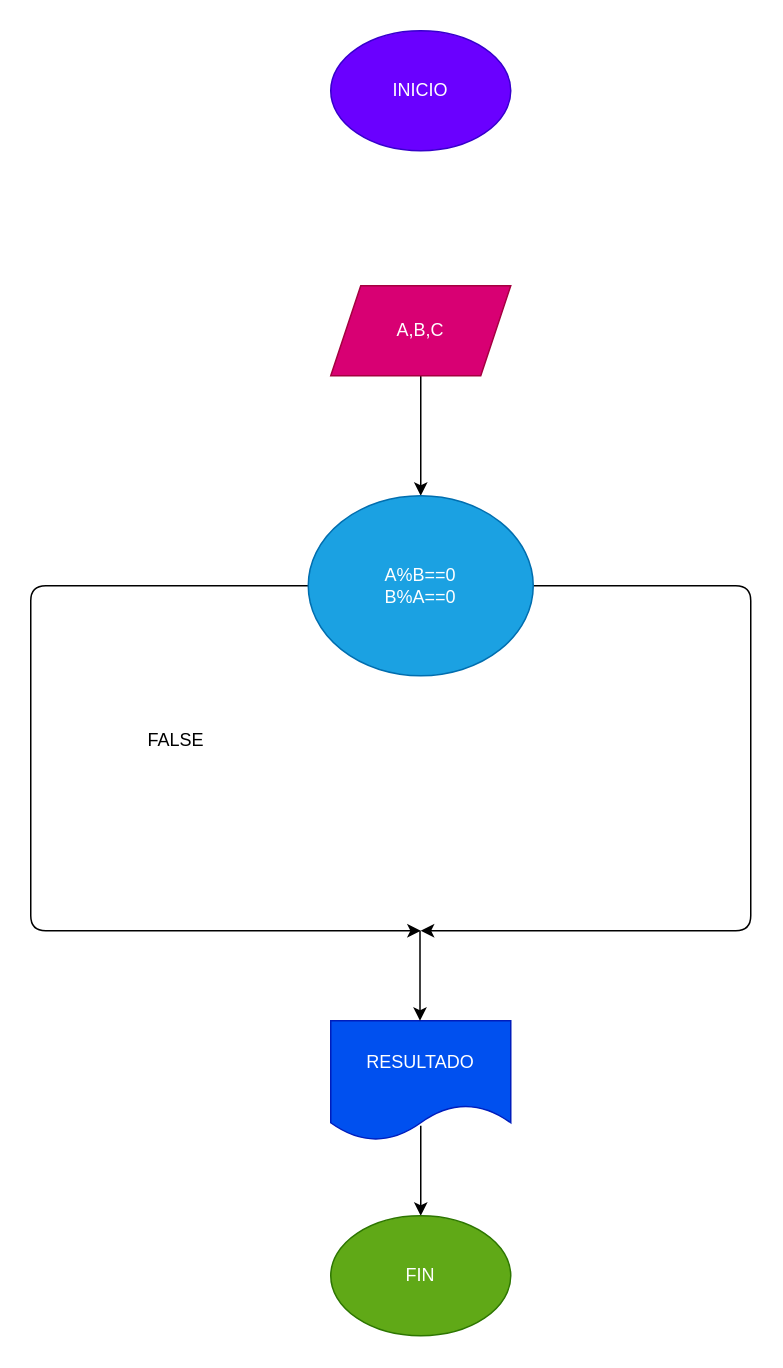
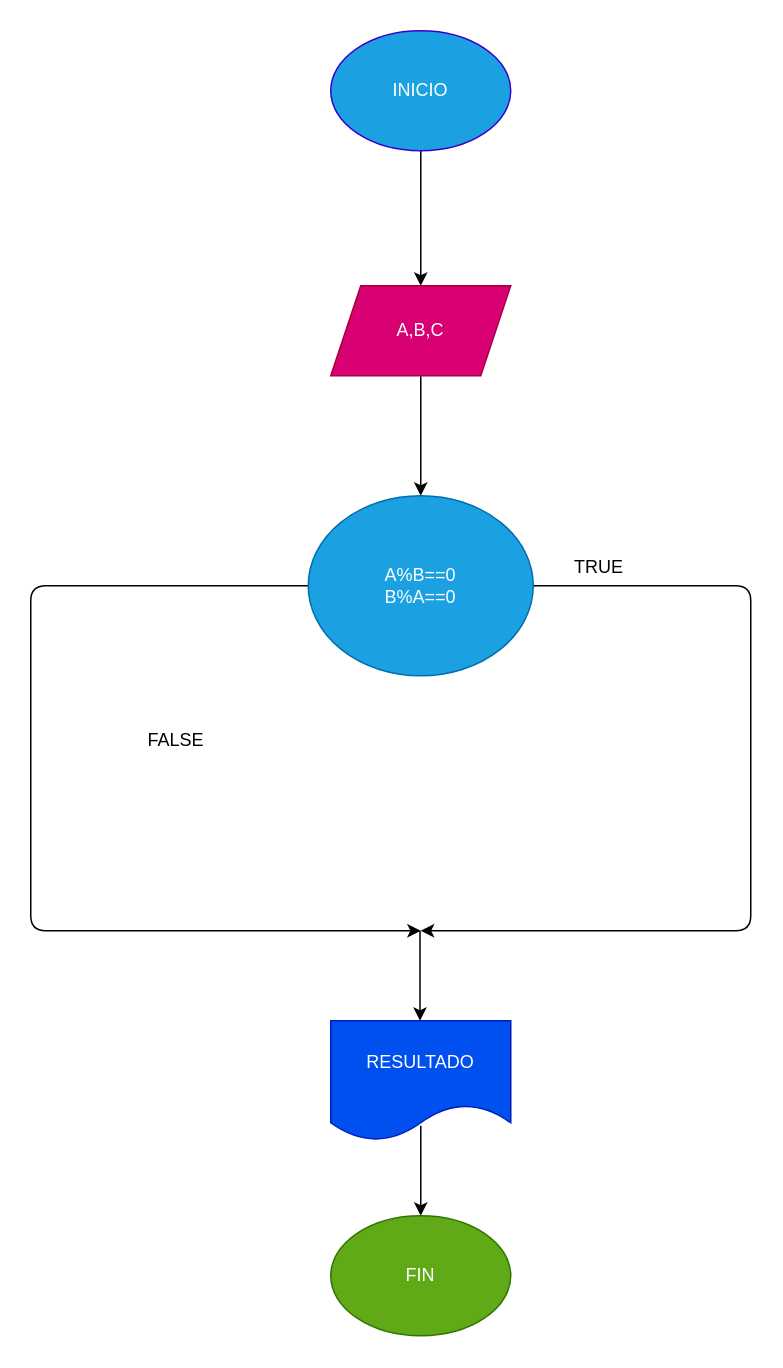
(421, 91) -> (421, 91)
none -> (421, 213)
none -> (599, 568)
